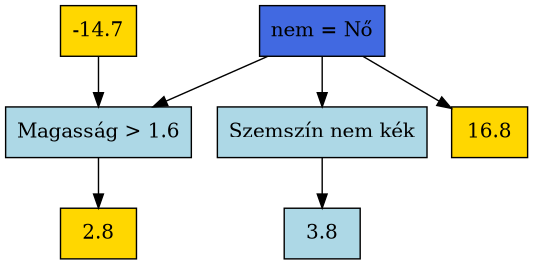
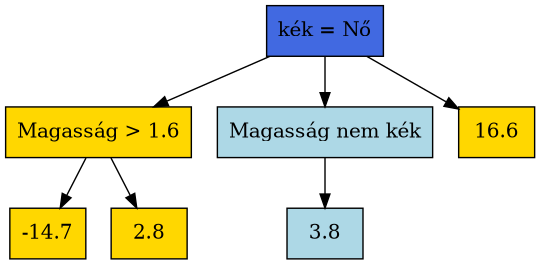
(322, 31) -> (325, 31)
(98, 75) -> (76, 177)
(98, 132) -> (98, 132)
(322, 132) -> (325, 132)
(490, 132) -> (497, 132)
